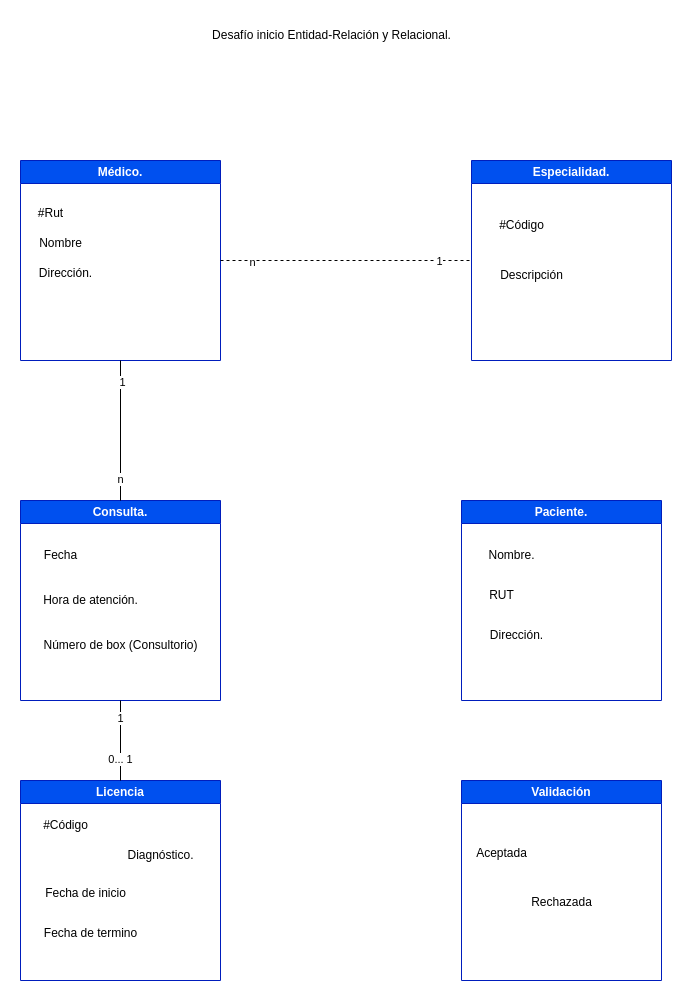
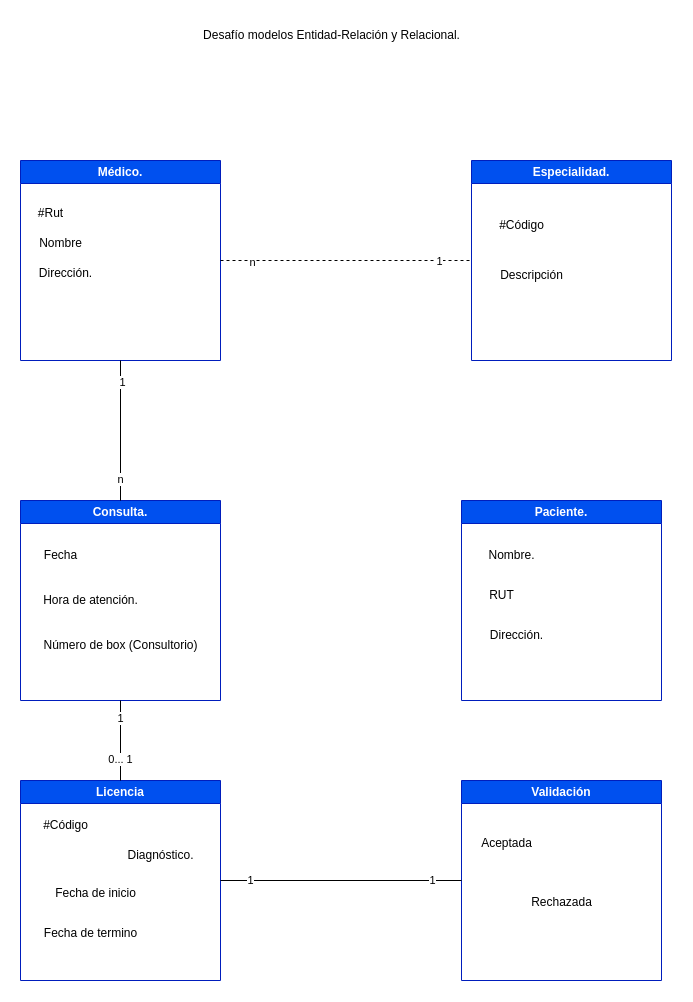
(332, 36) -> (332, 36)
(502, 854) -> (507, 844)
none -> (340, 881)
(86, 894) -> (96, 894)
